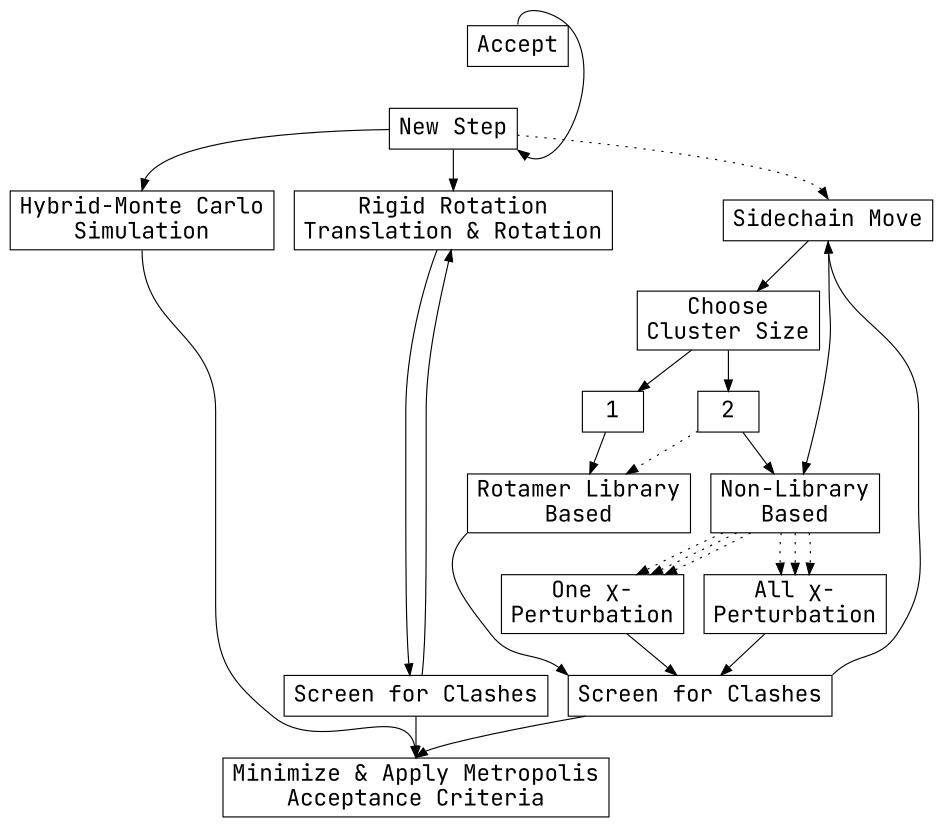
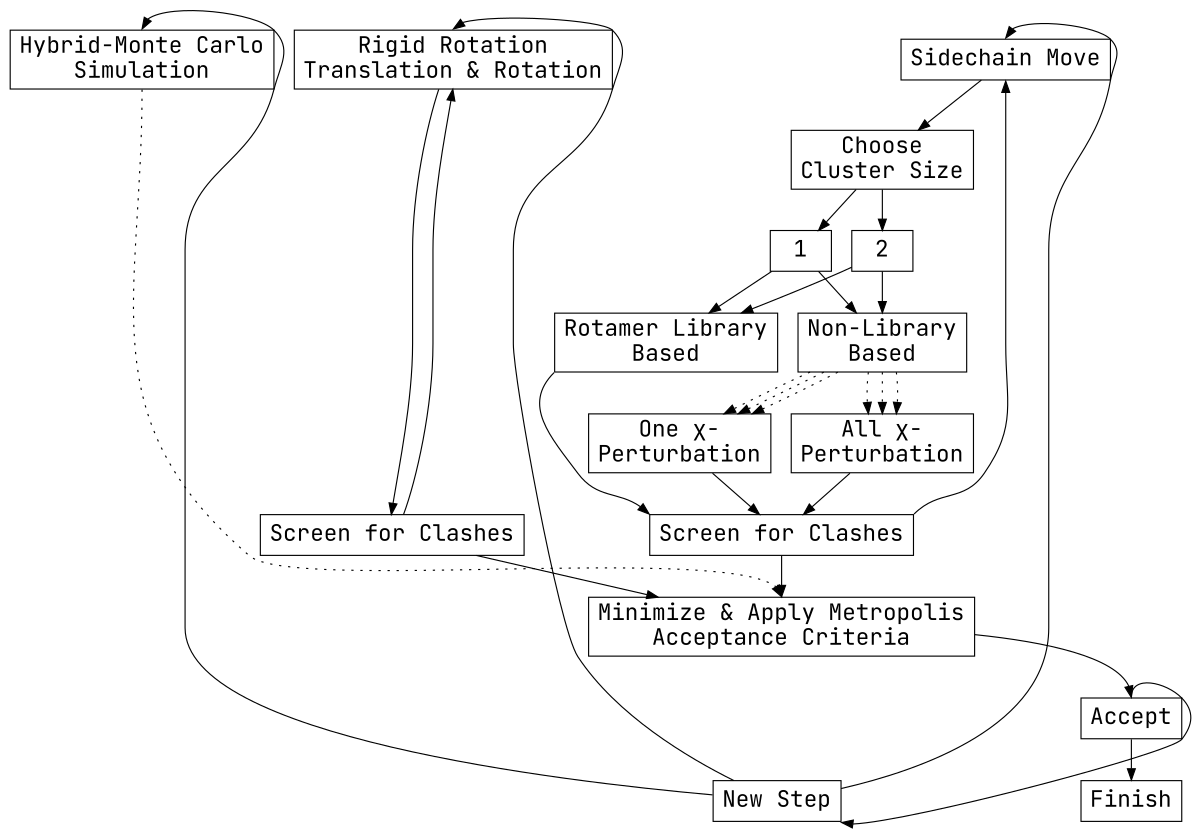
(672, 153) -> (1049, 416)
(829, 353) -> (834, 288)
(667, 450) -> (802, 289)
(216, 560) -> (263, 560)
none -> (1057, 648)
none -> (1131, 801)
